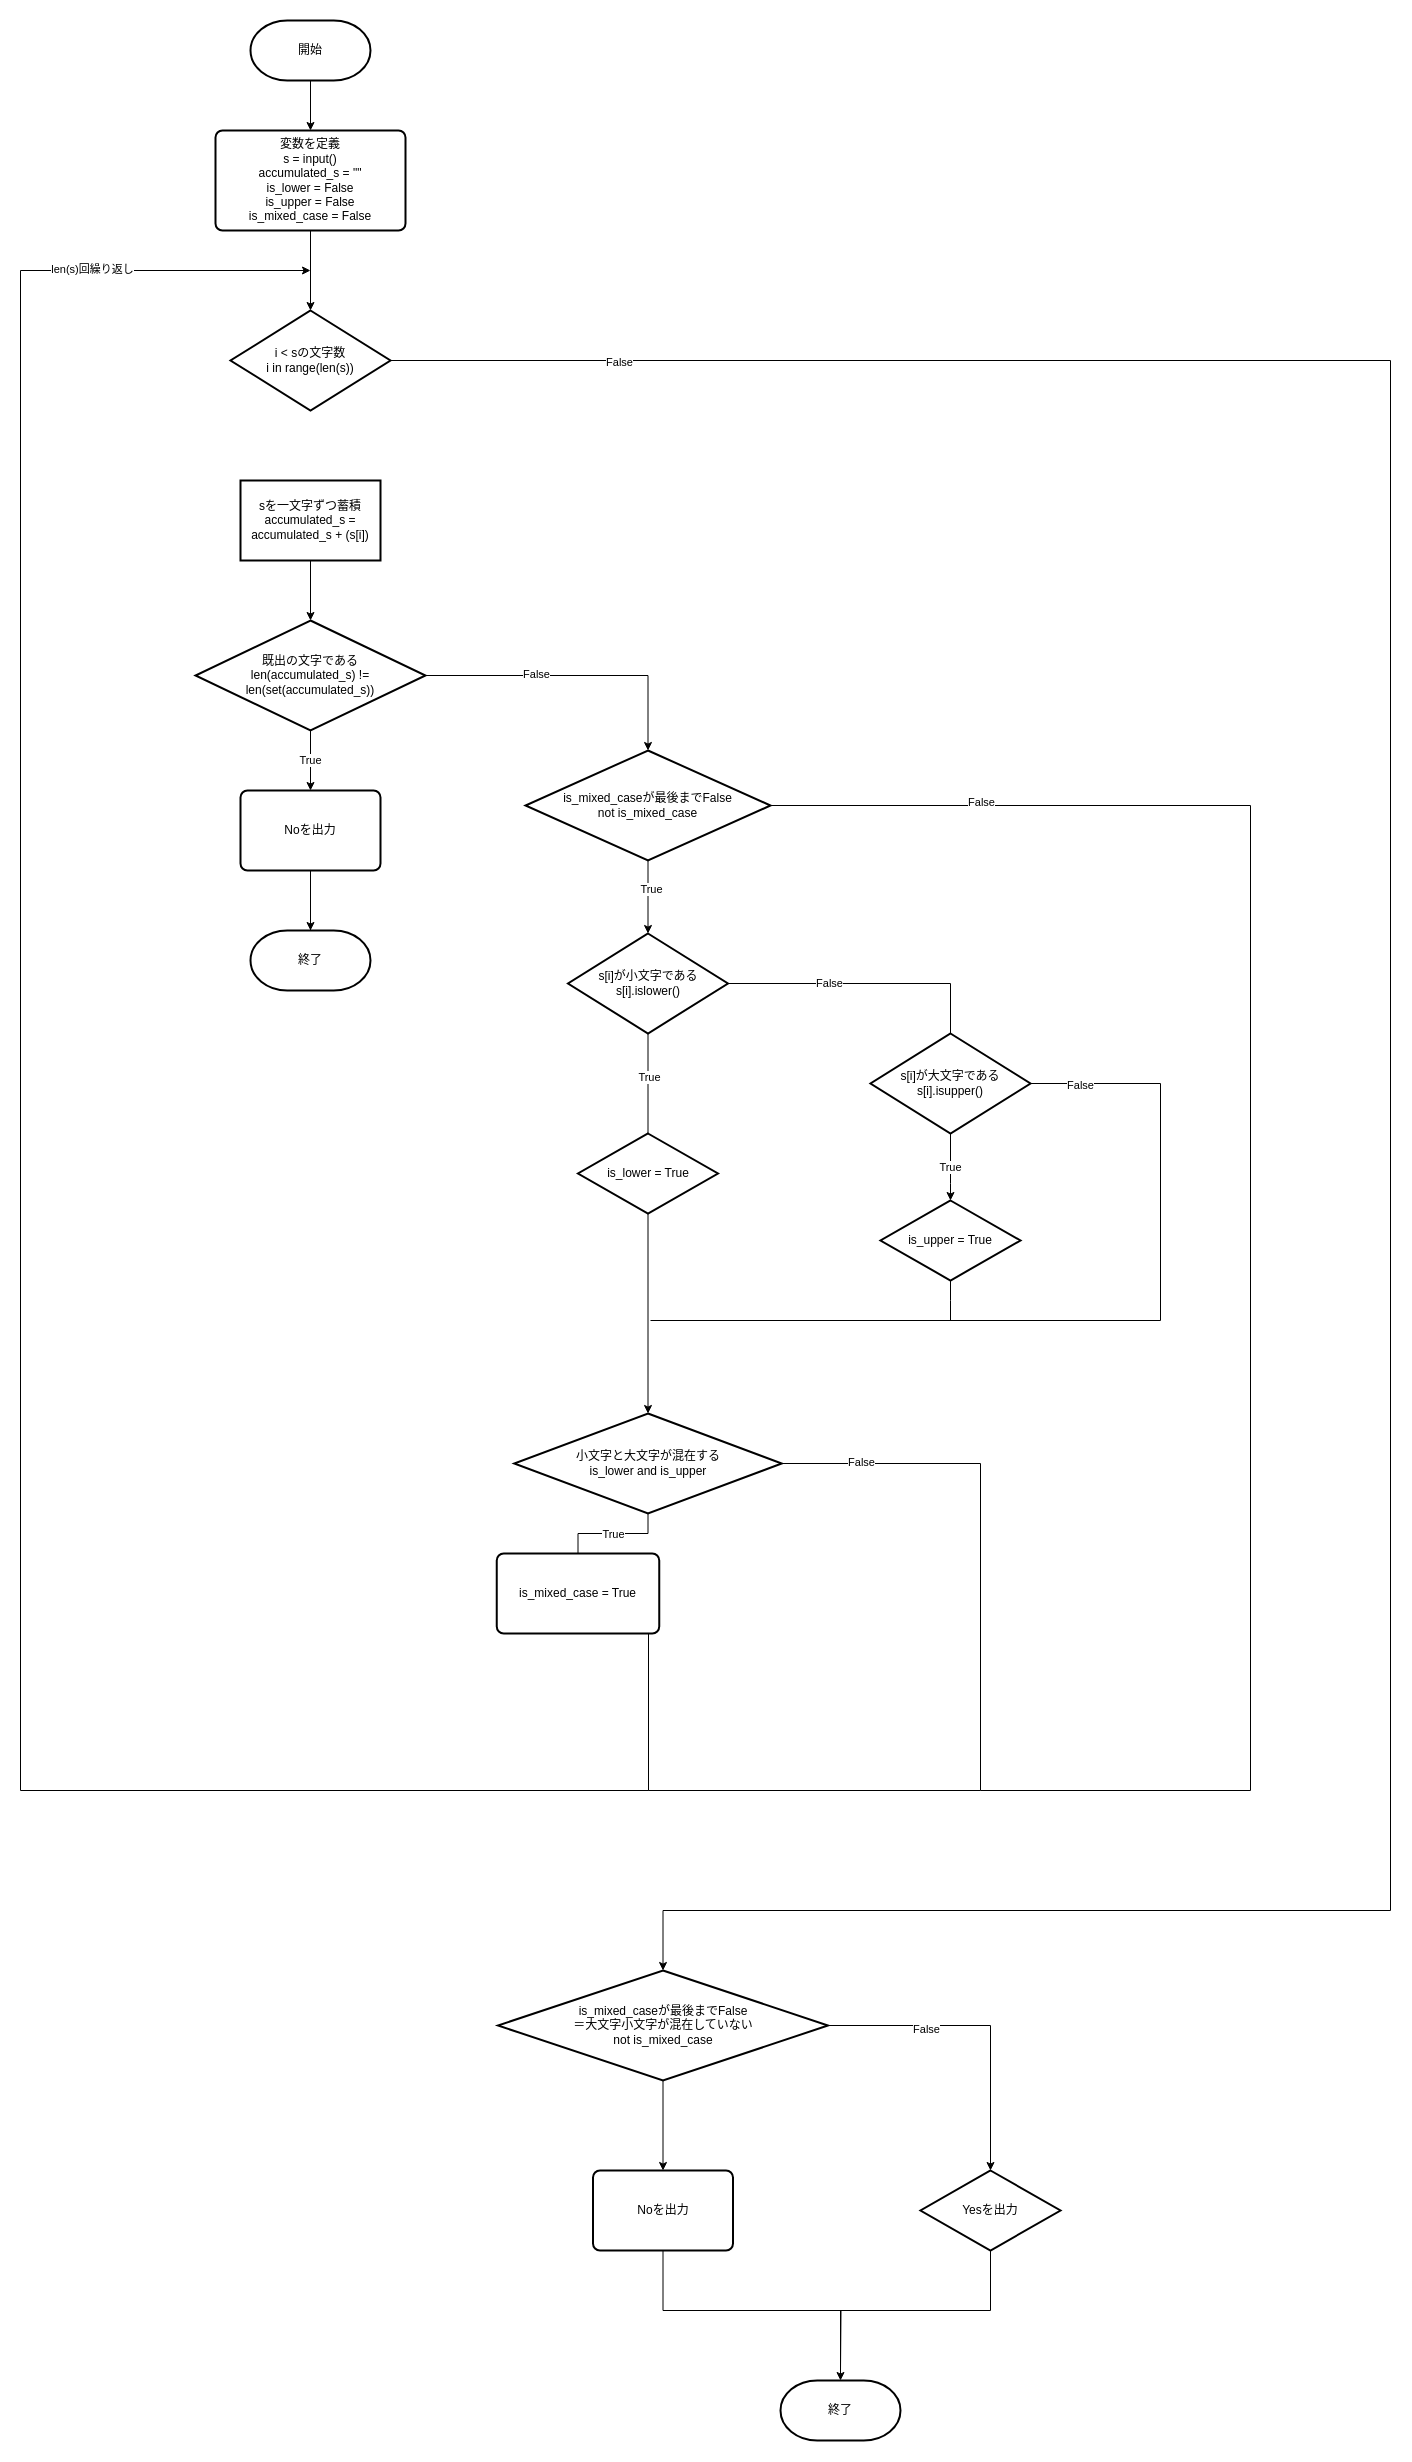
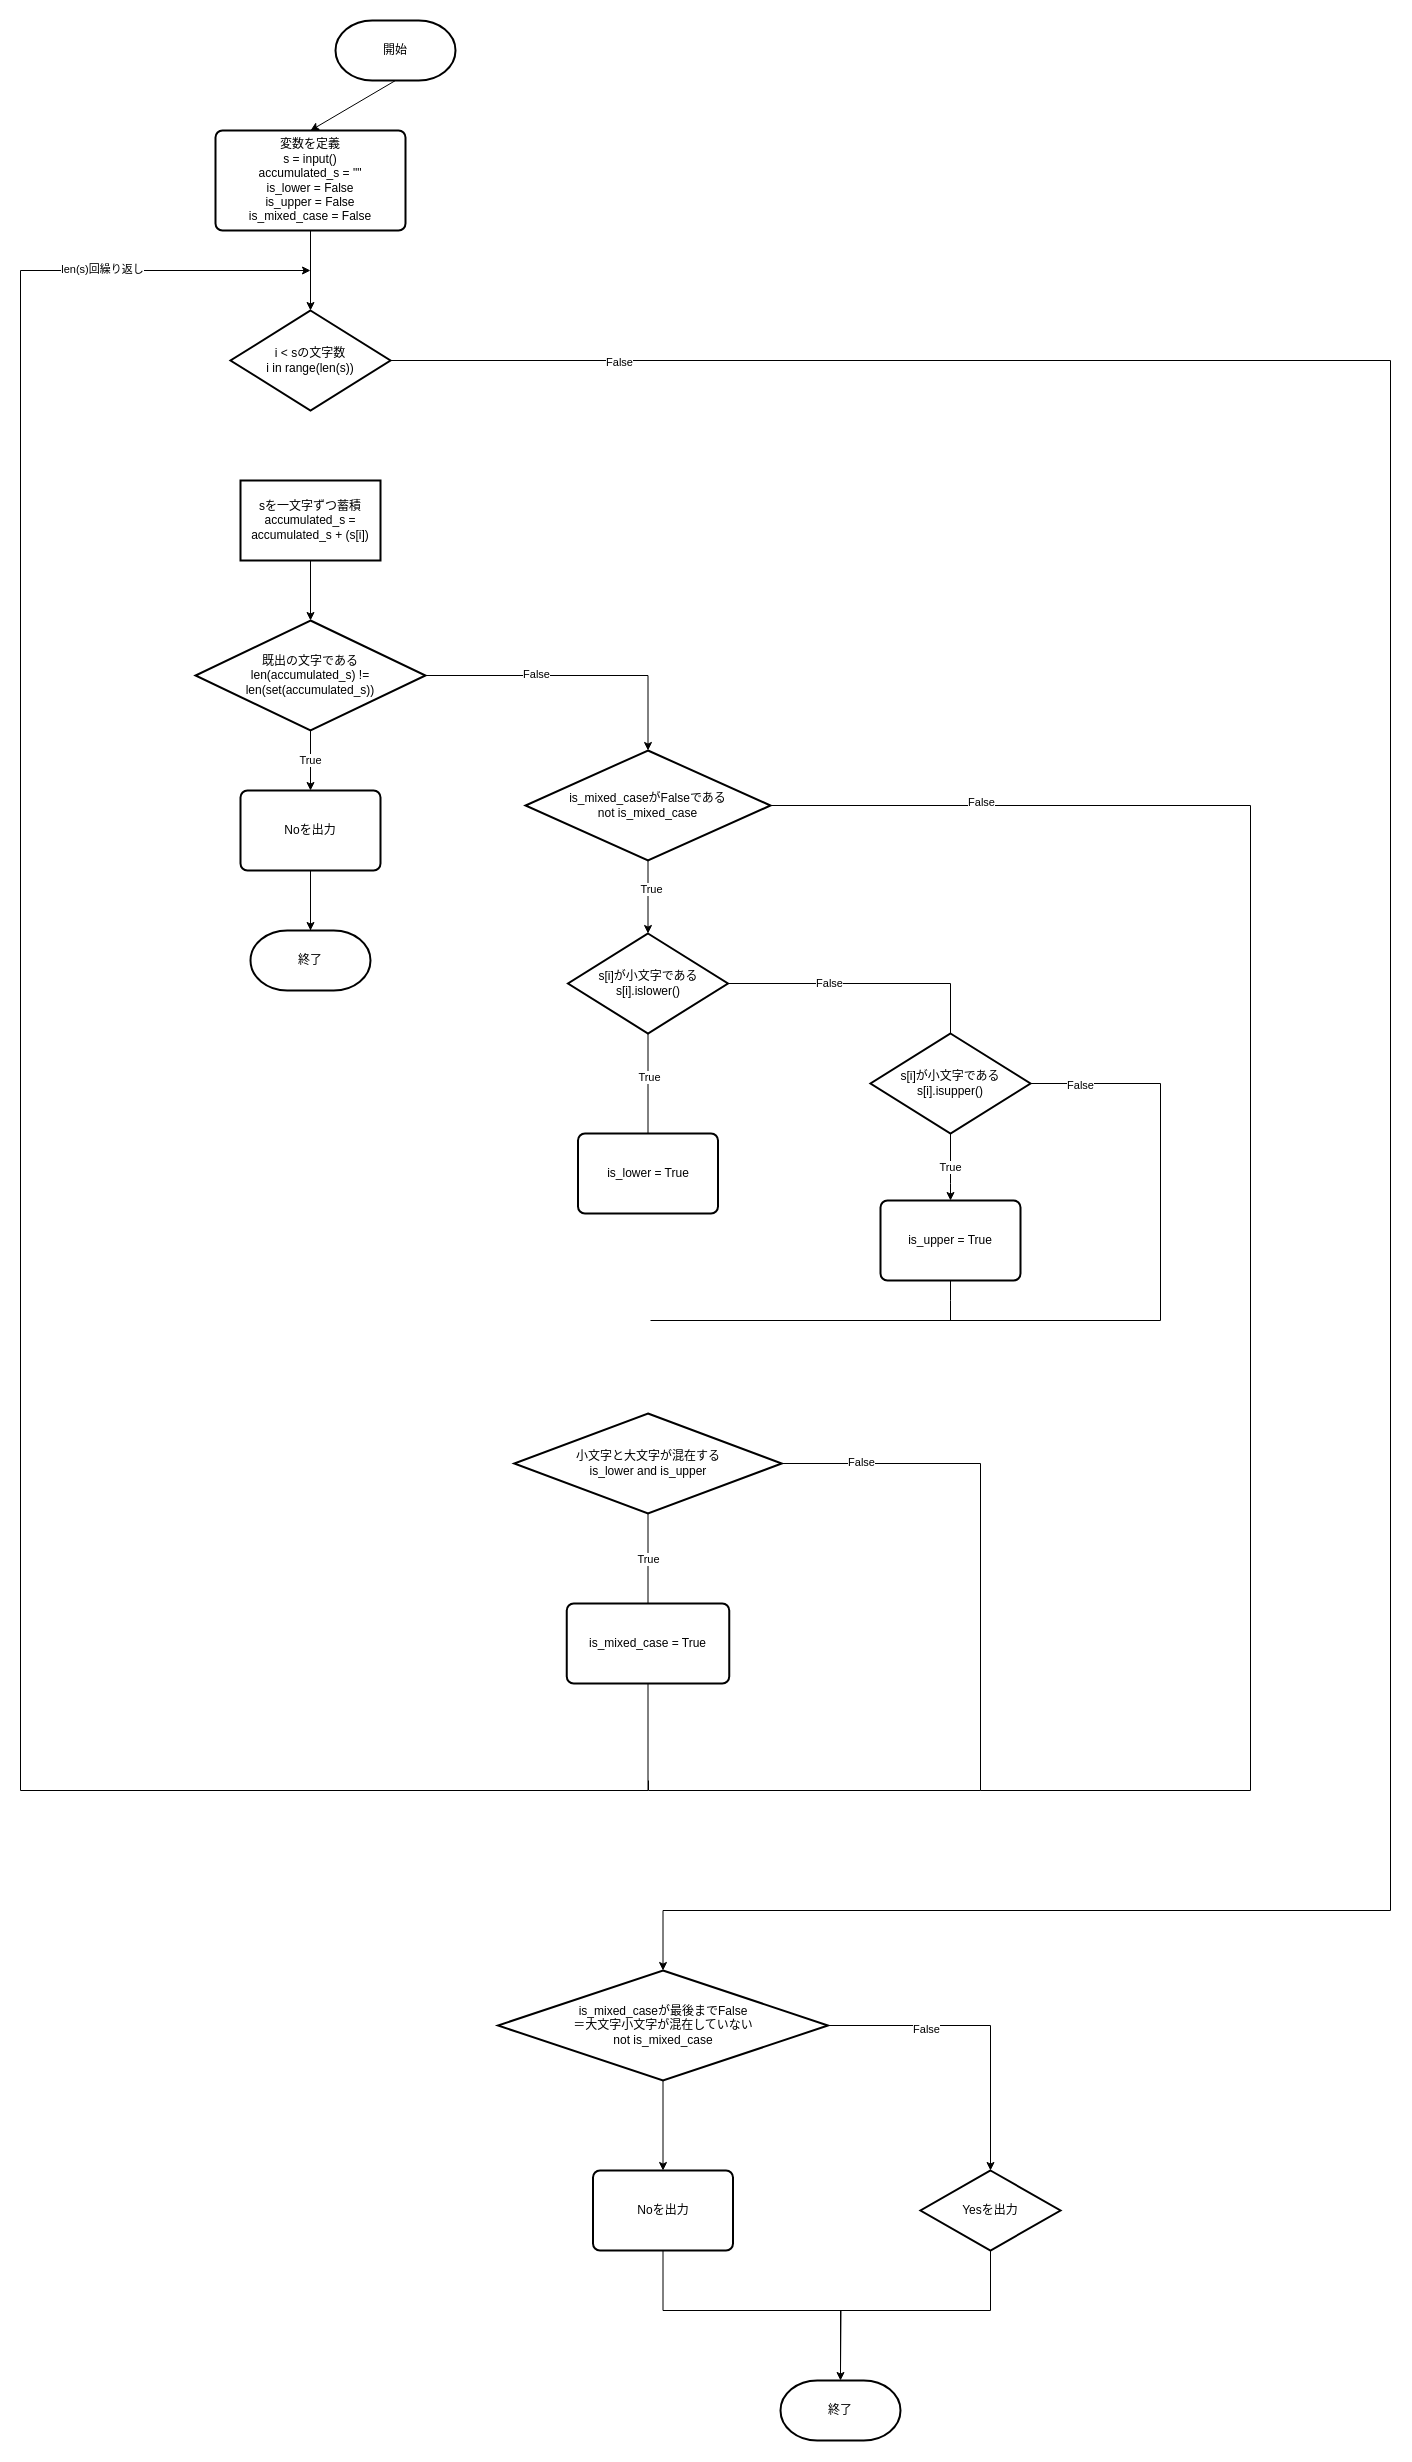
(311, 51) -> (396, 51)
(648, 806) -> (648, 806)
(951, 1084) -> (951, 1084)
(648, 1174) -> (648, 1174)
(951, 1241) -> (951, 1241)
(648, 1310) -> none
(578, 1594) -> (648, 1644)
